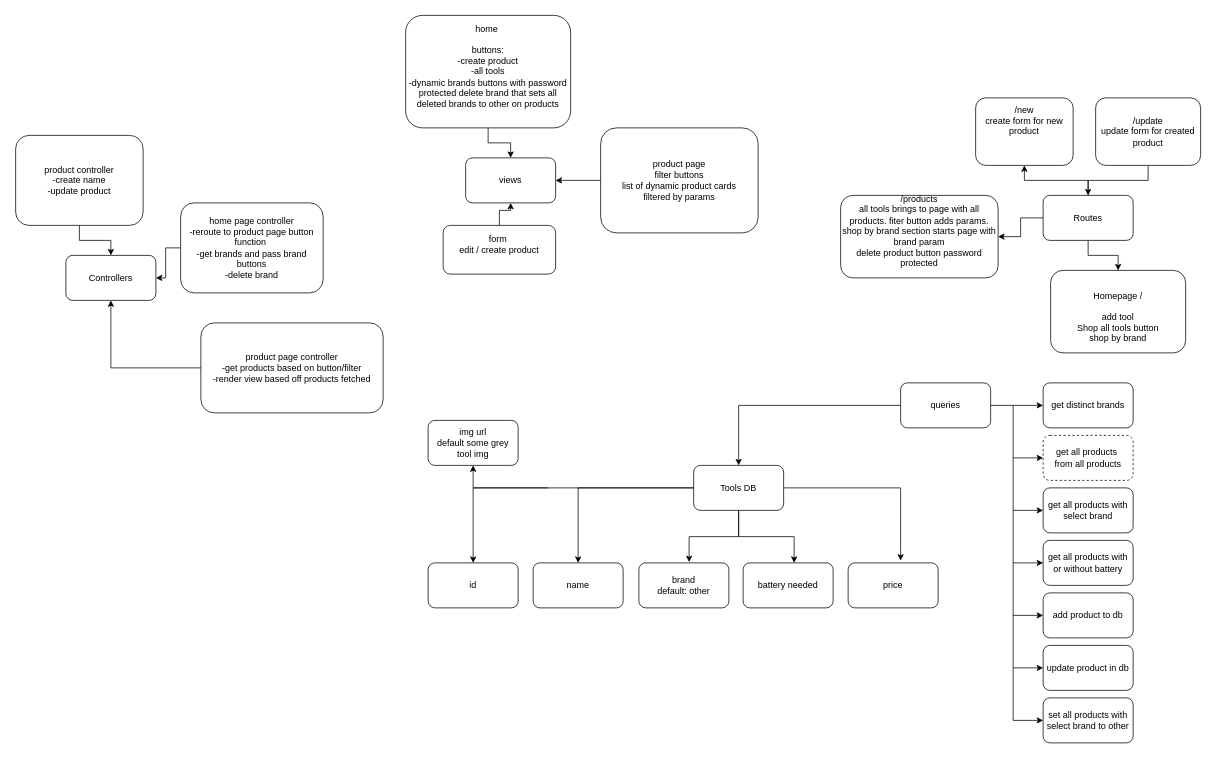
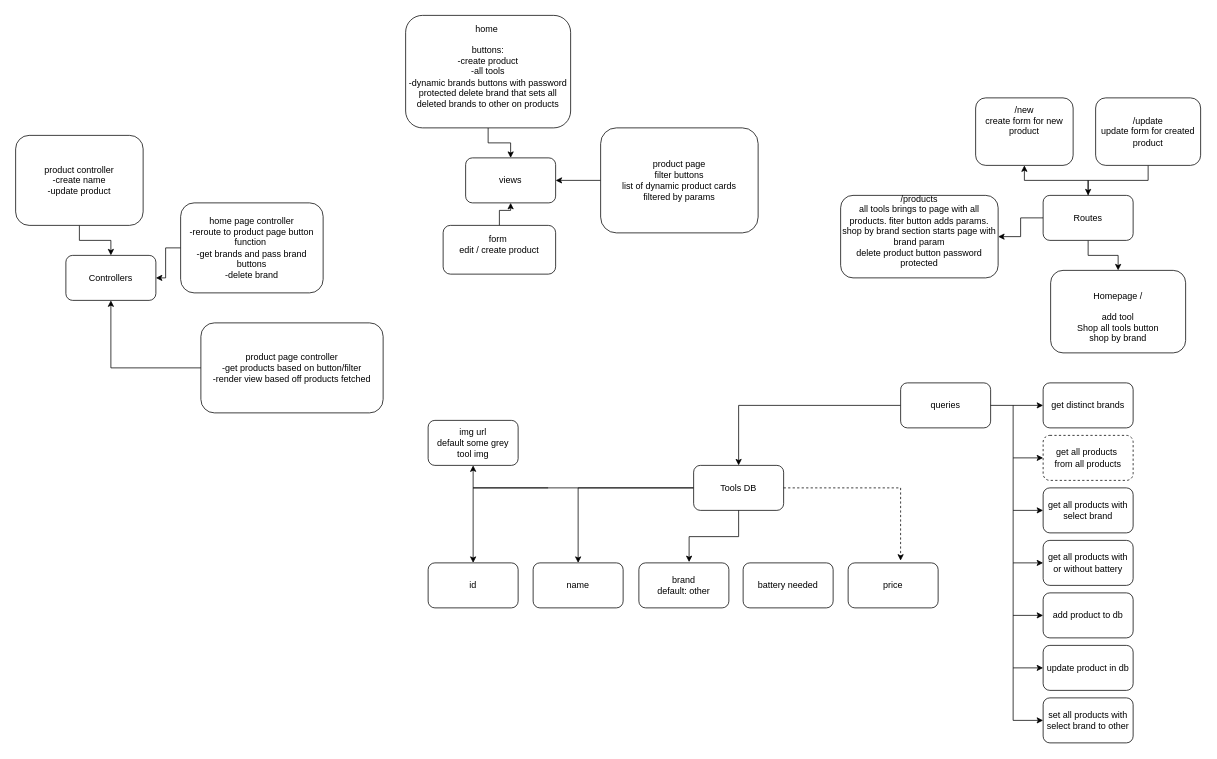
(875, 488) -> (875, 488)
(767, 537) -> none
